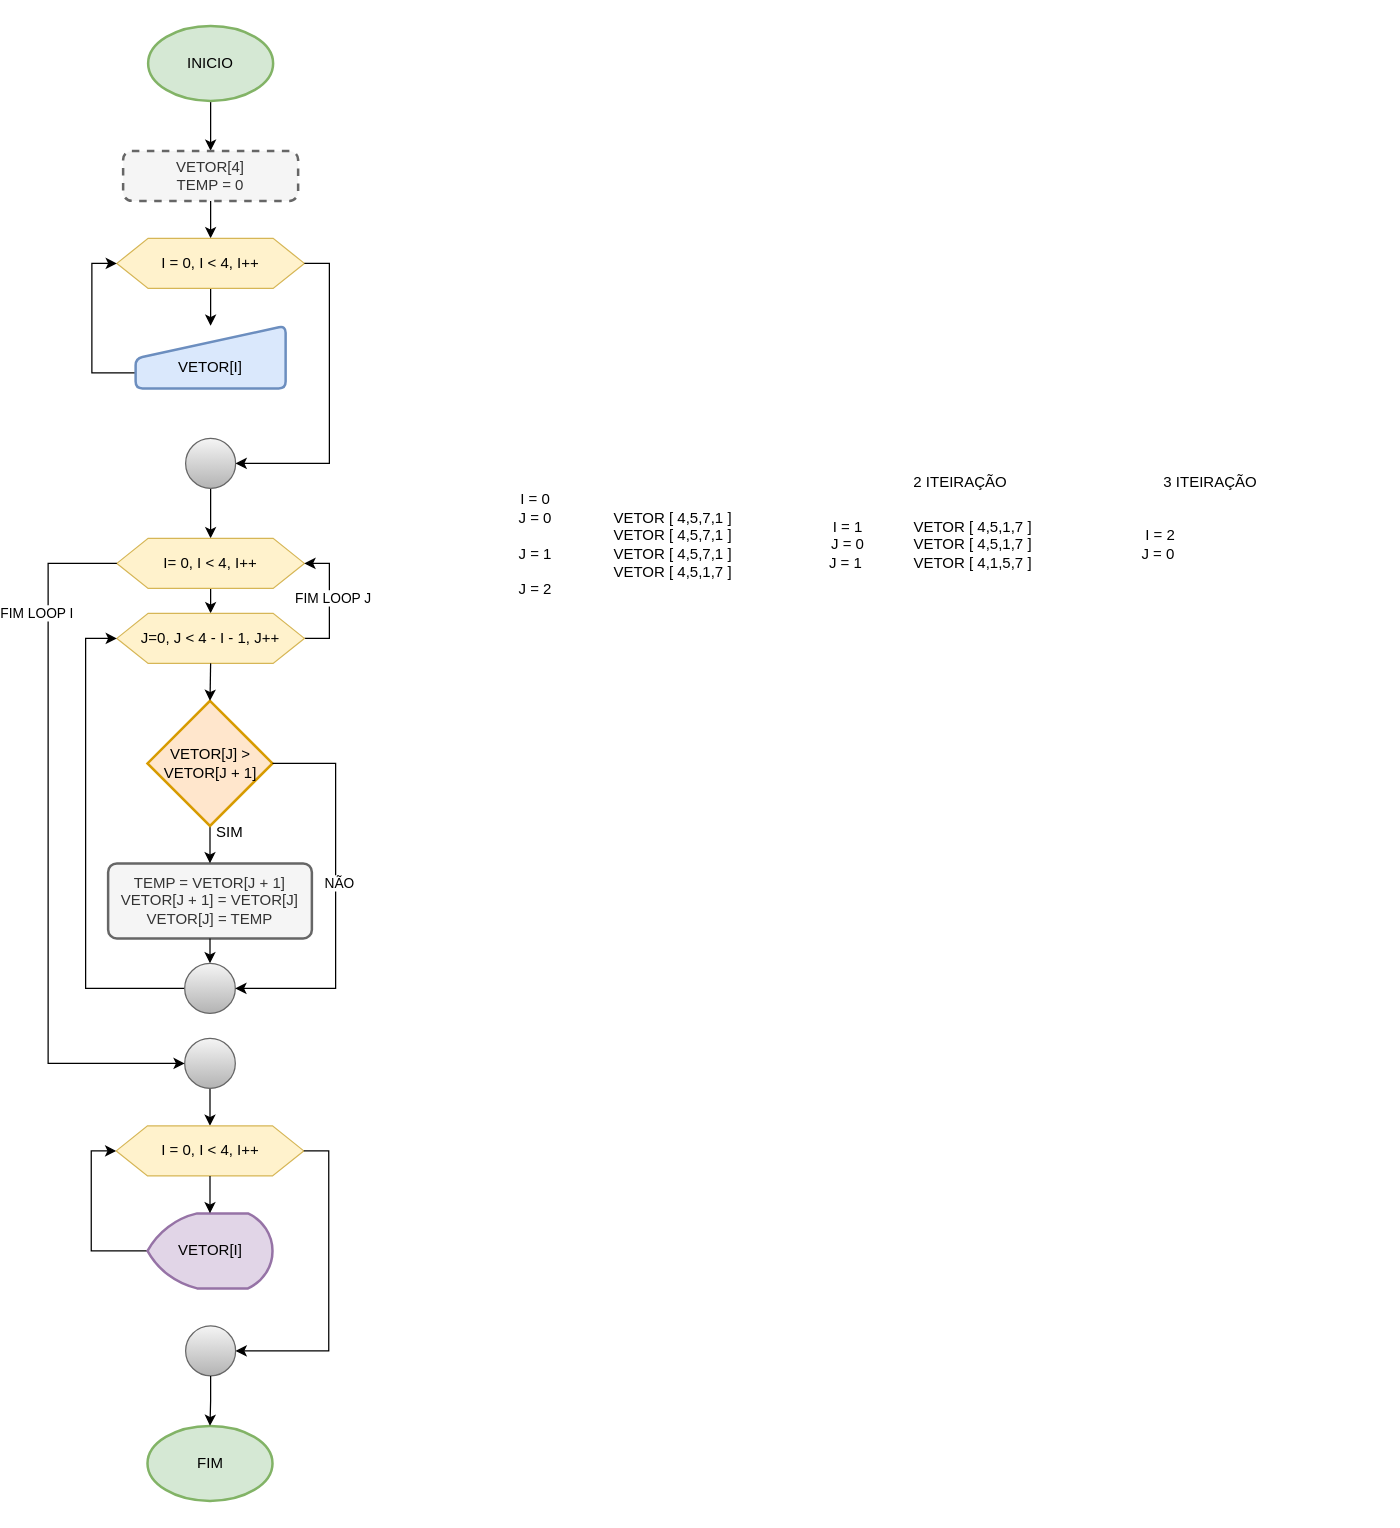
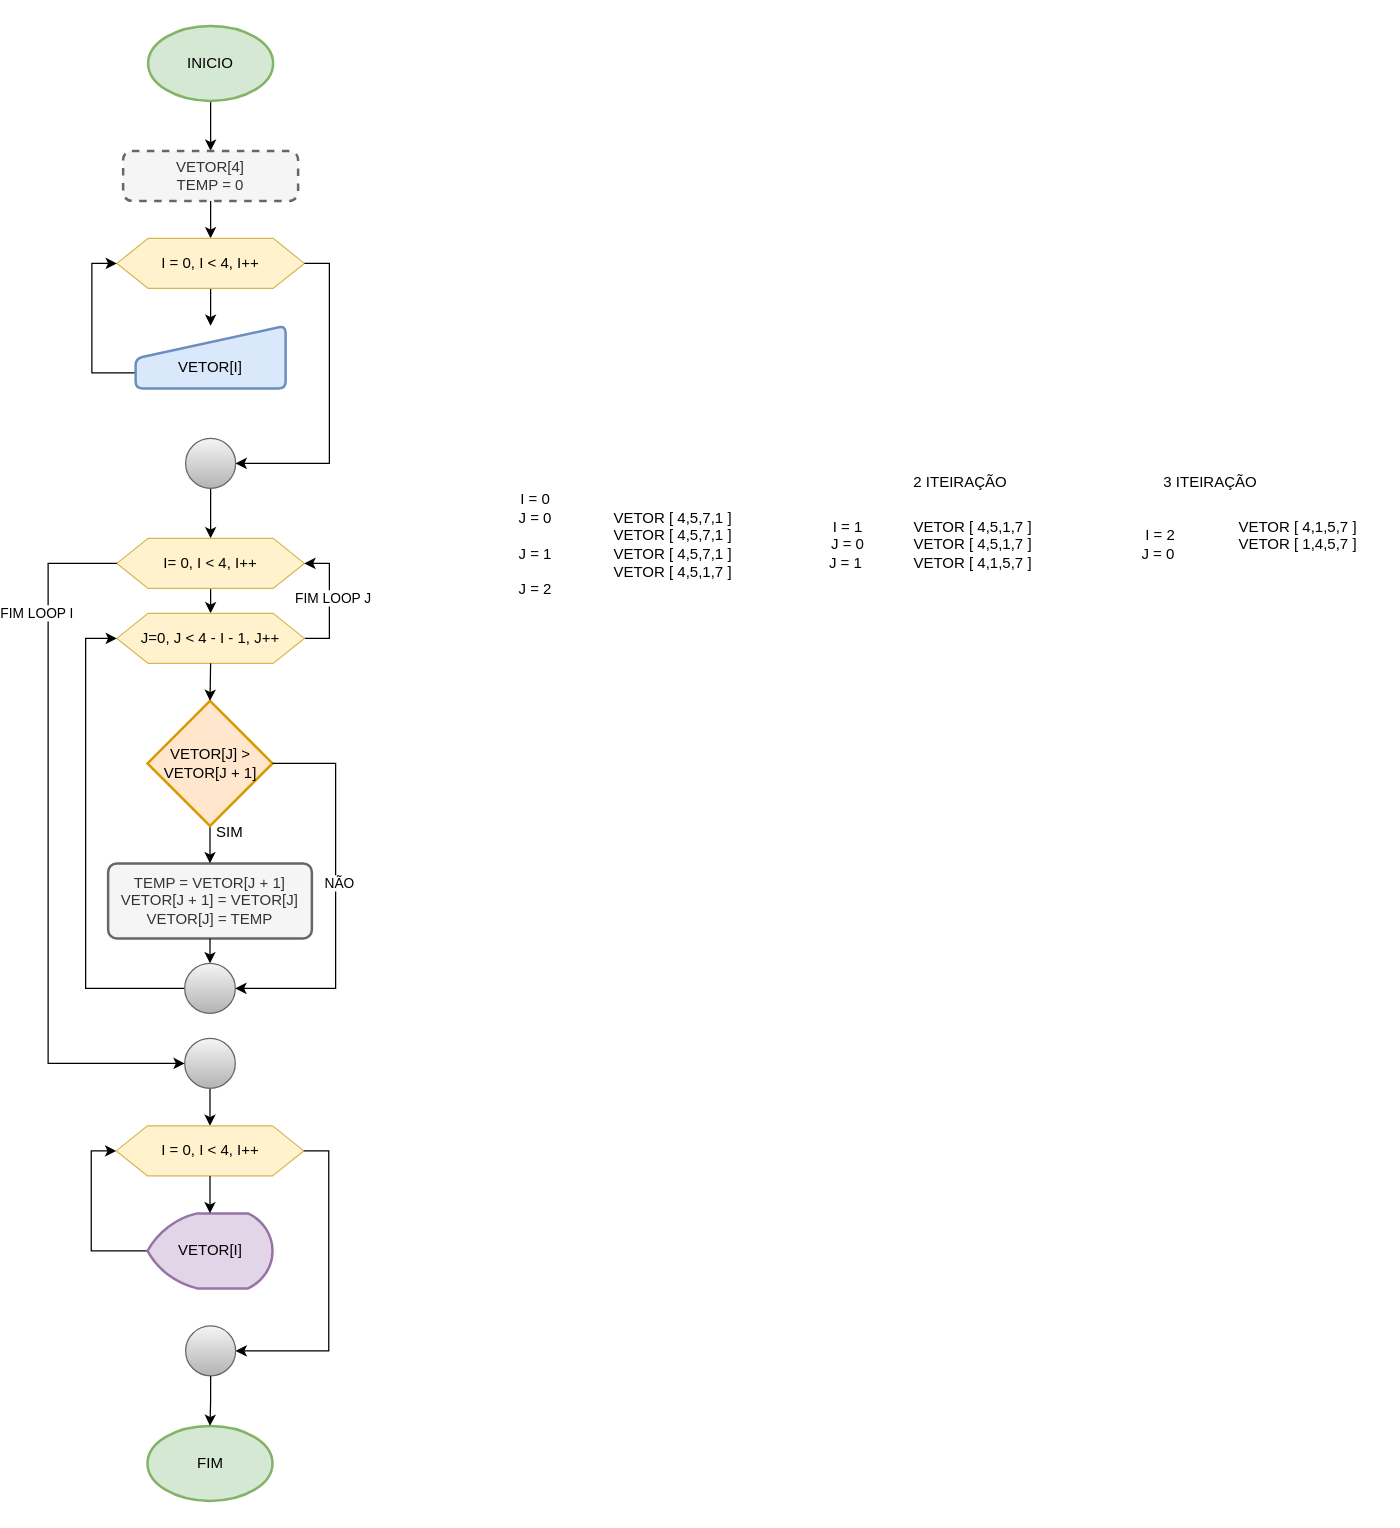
none -> (1298, 544)
